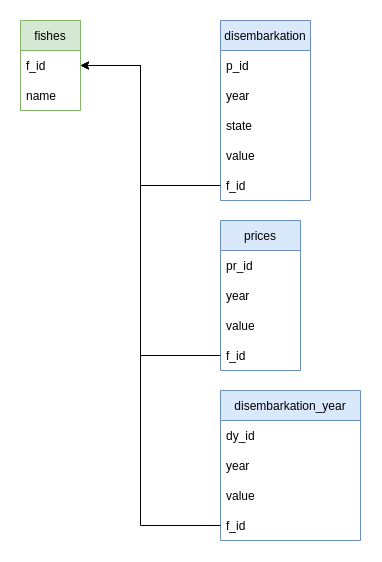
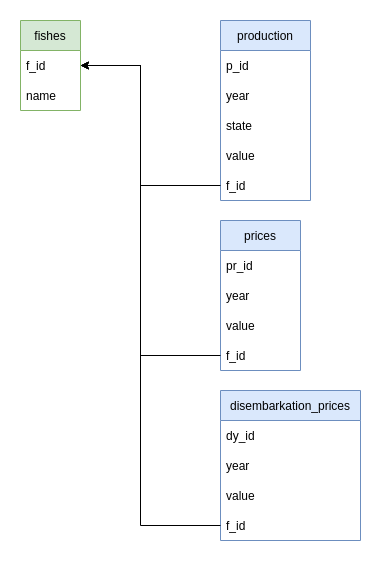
(265, 36) -> (265, 36)
(290, 406) -> (290, 406)
